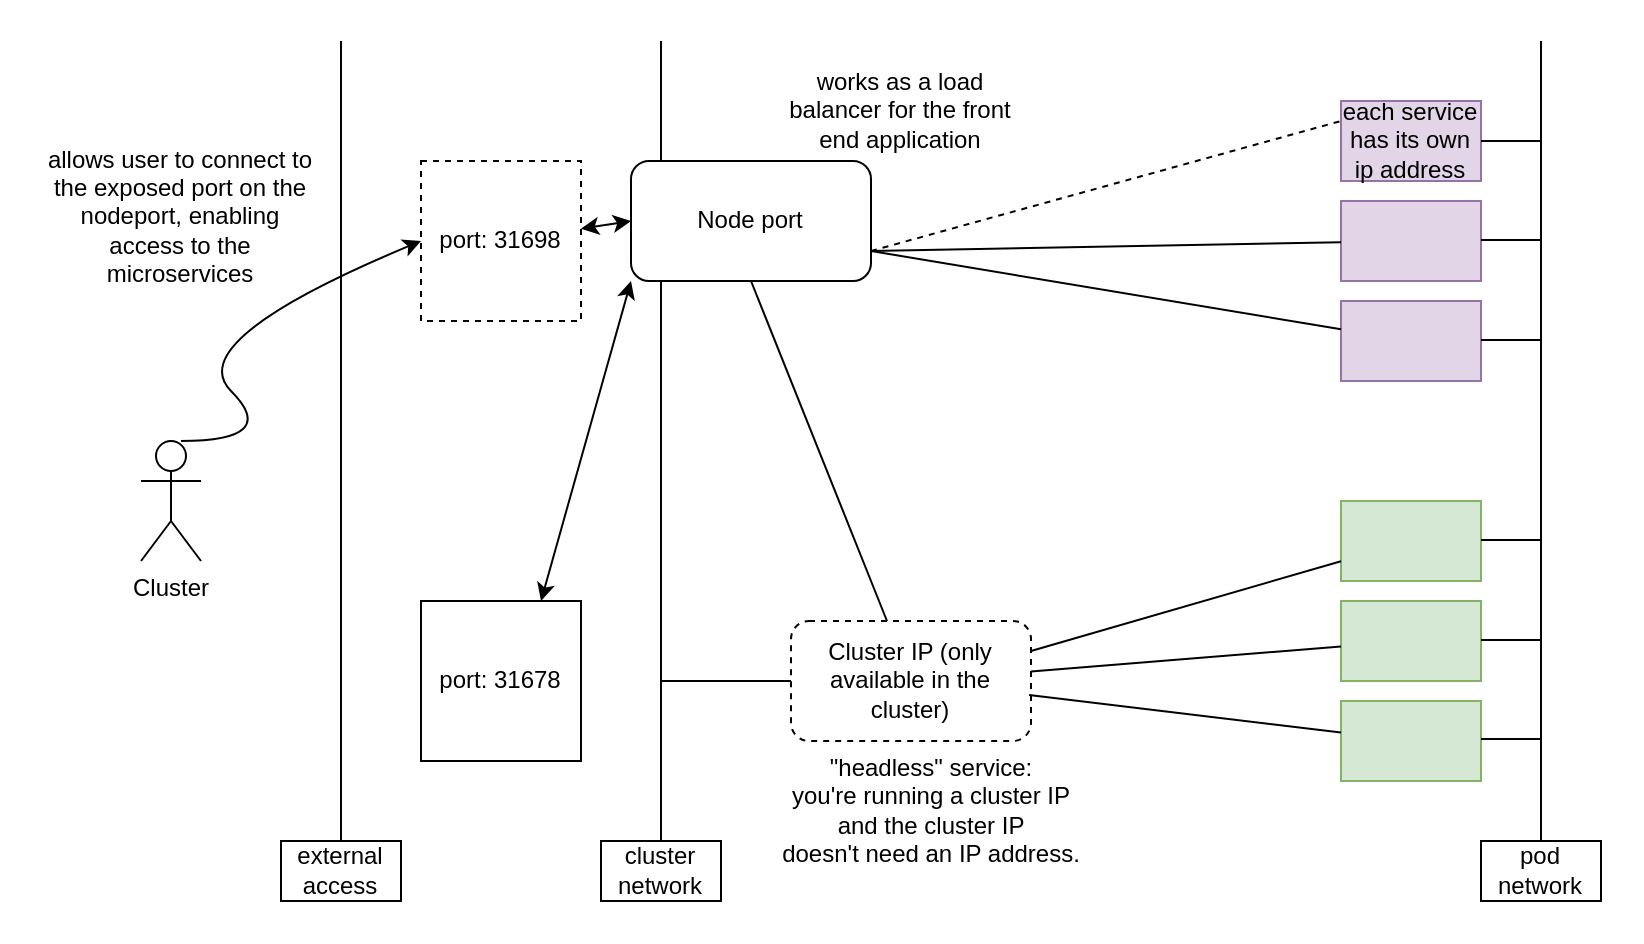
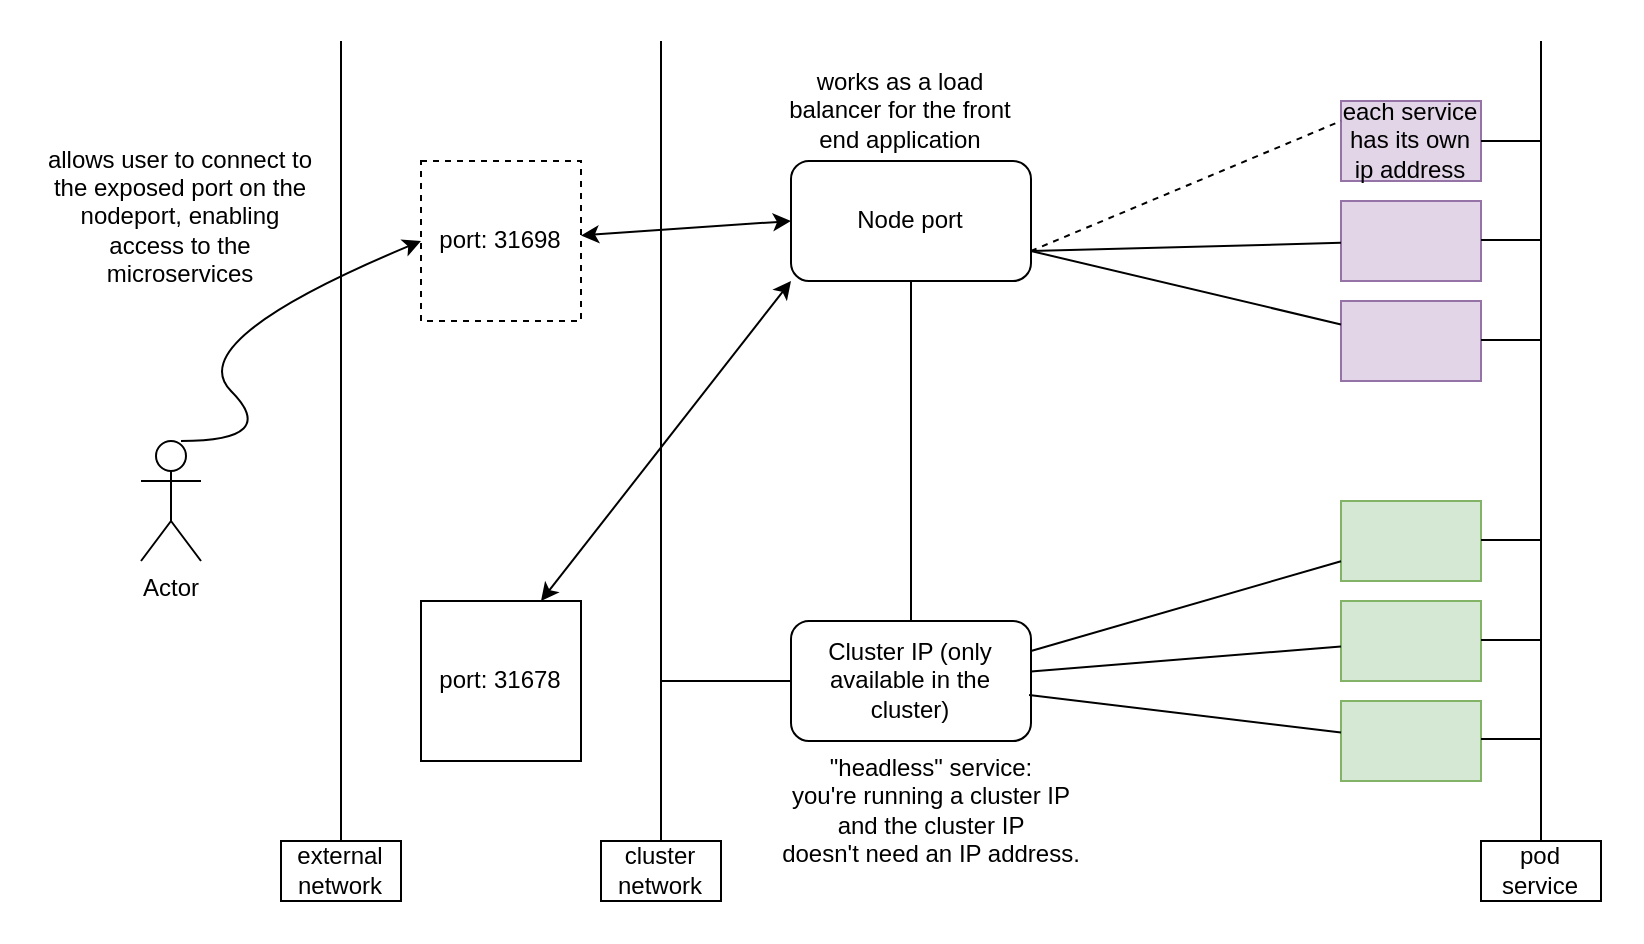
(751, 221) -> (911, 221)
(172, 589) -> (172, 589)
(911, 681) -> (911, 681)
(341, 871) -> (341, 871)
(1541, 871) -> (1541, 871)
